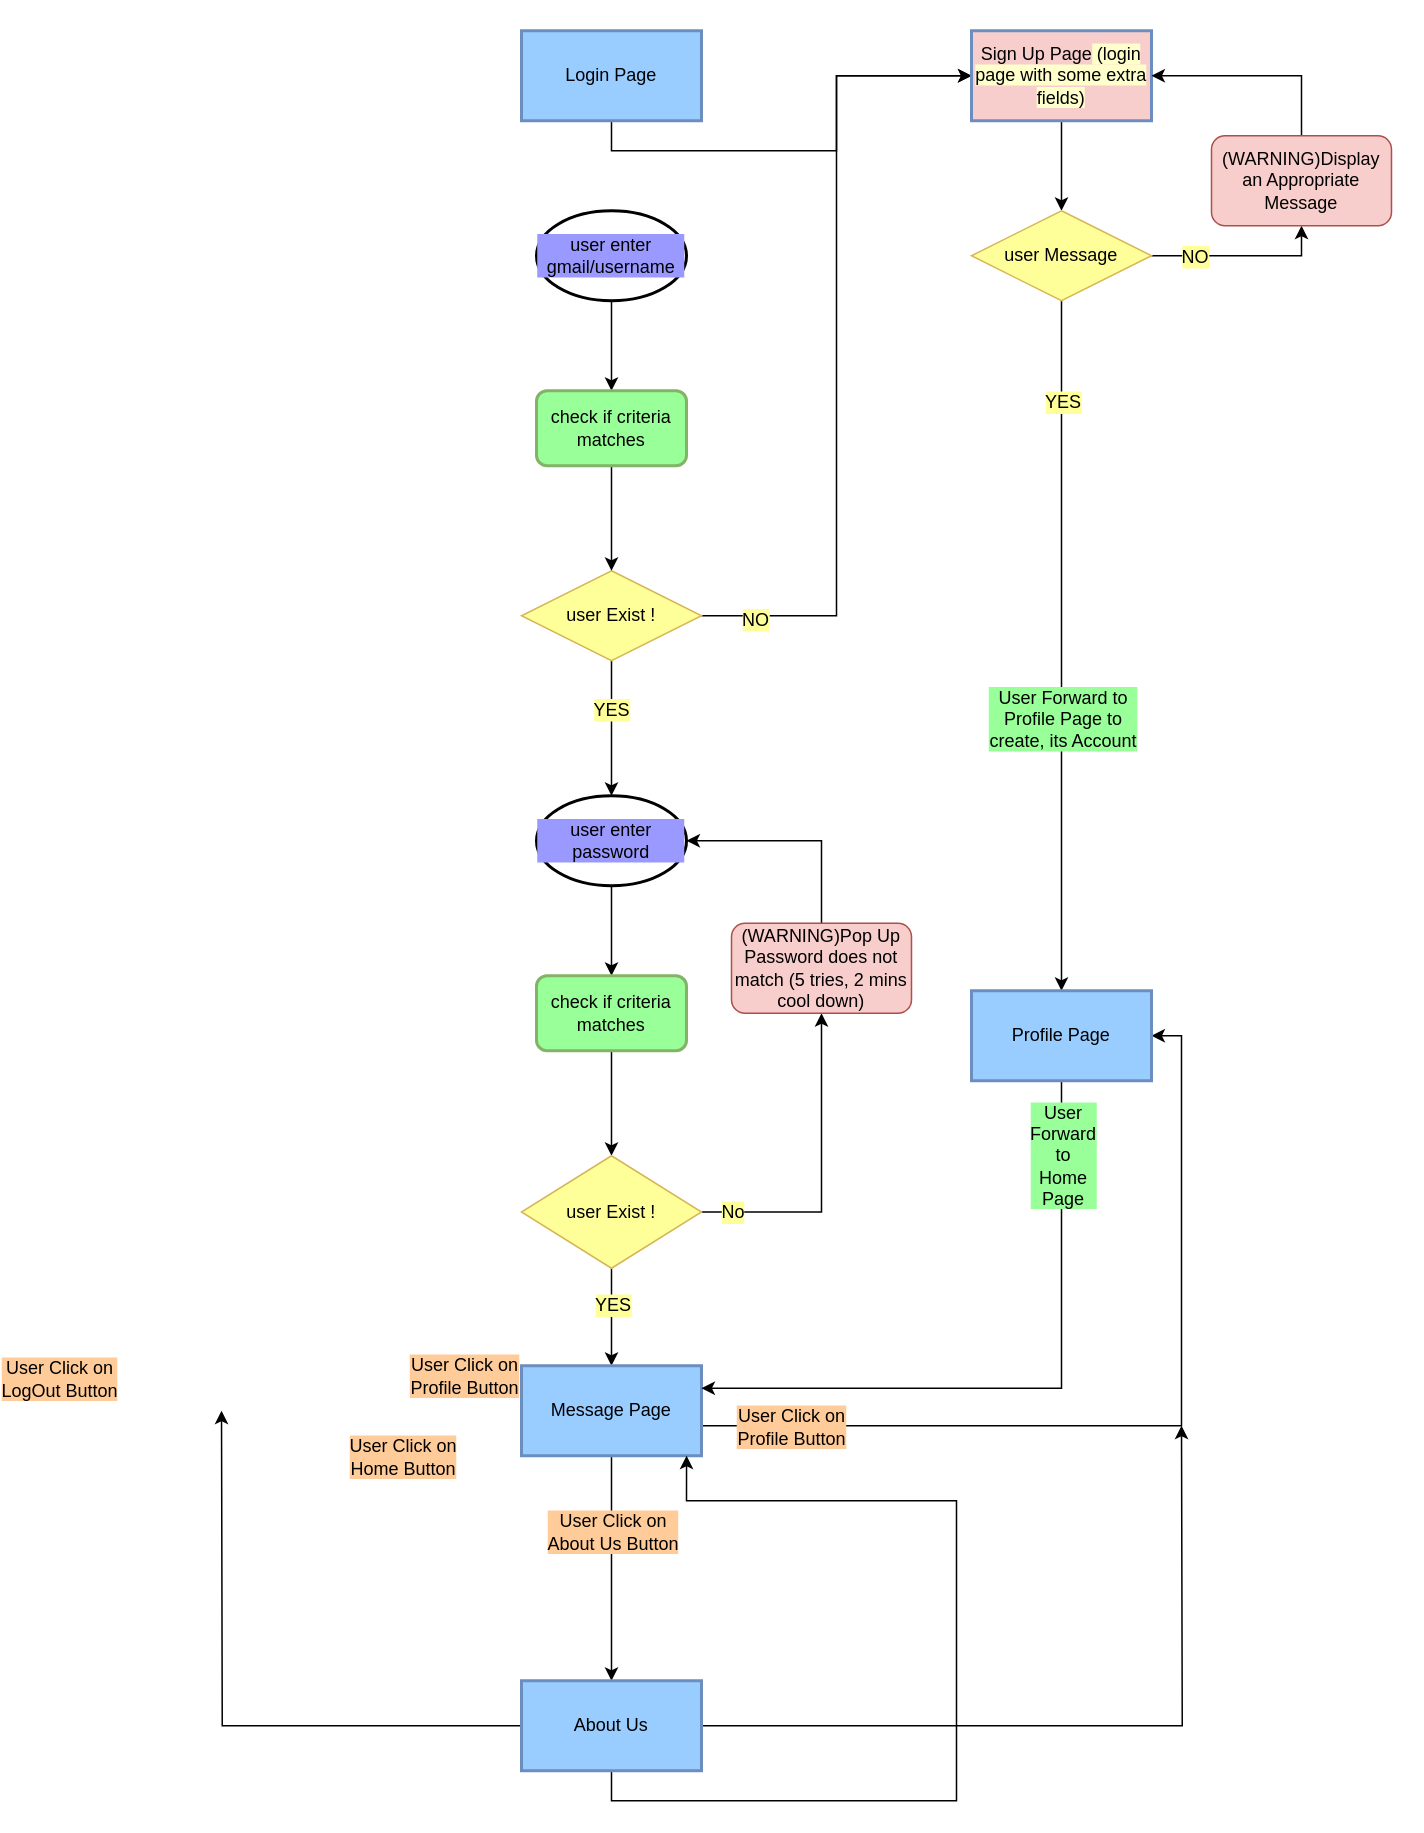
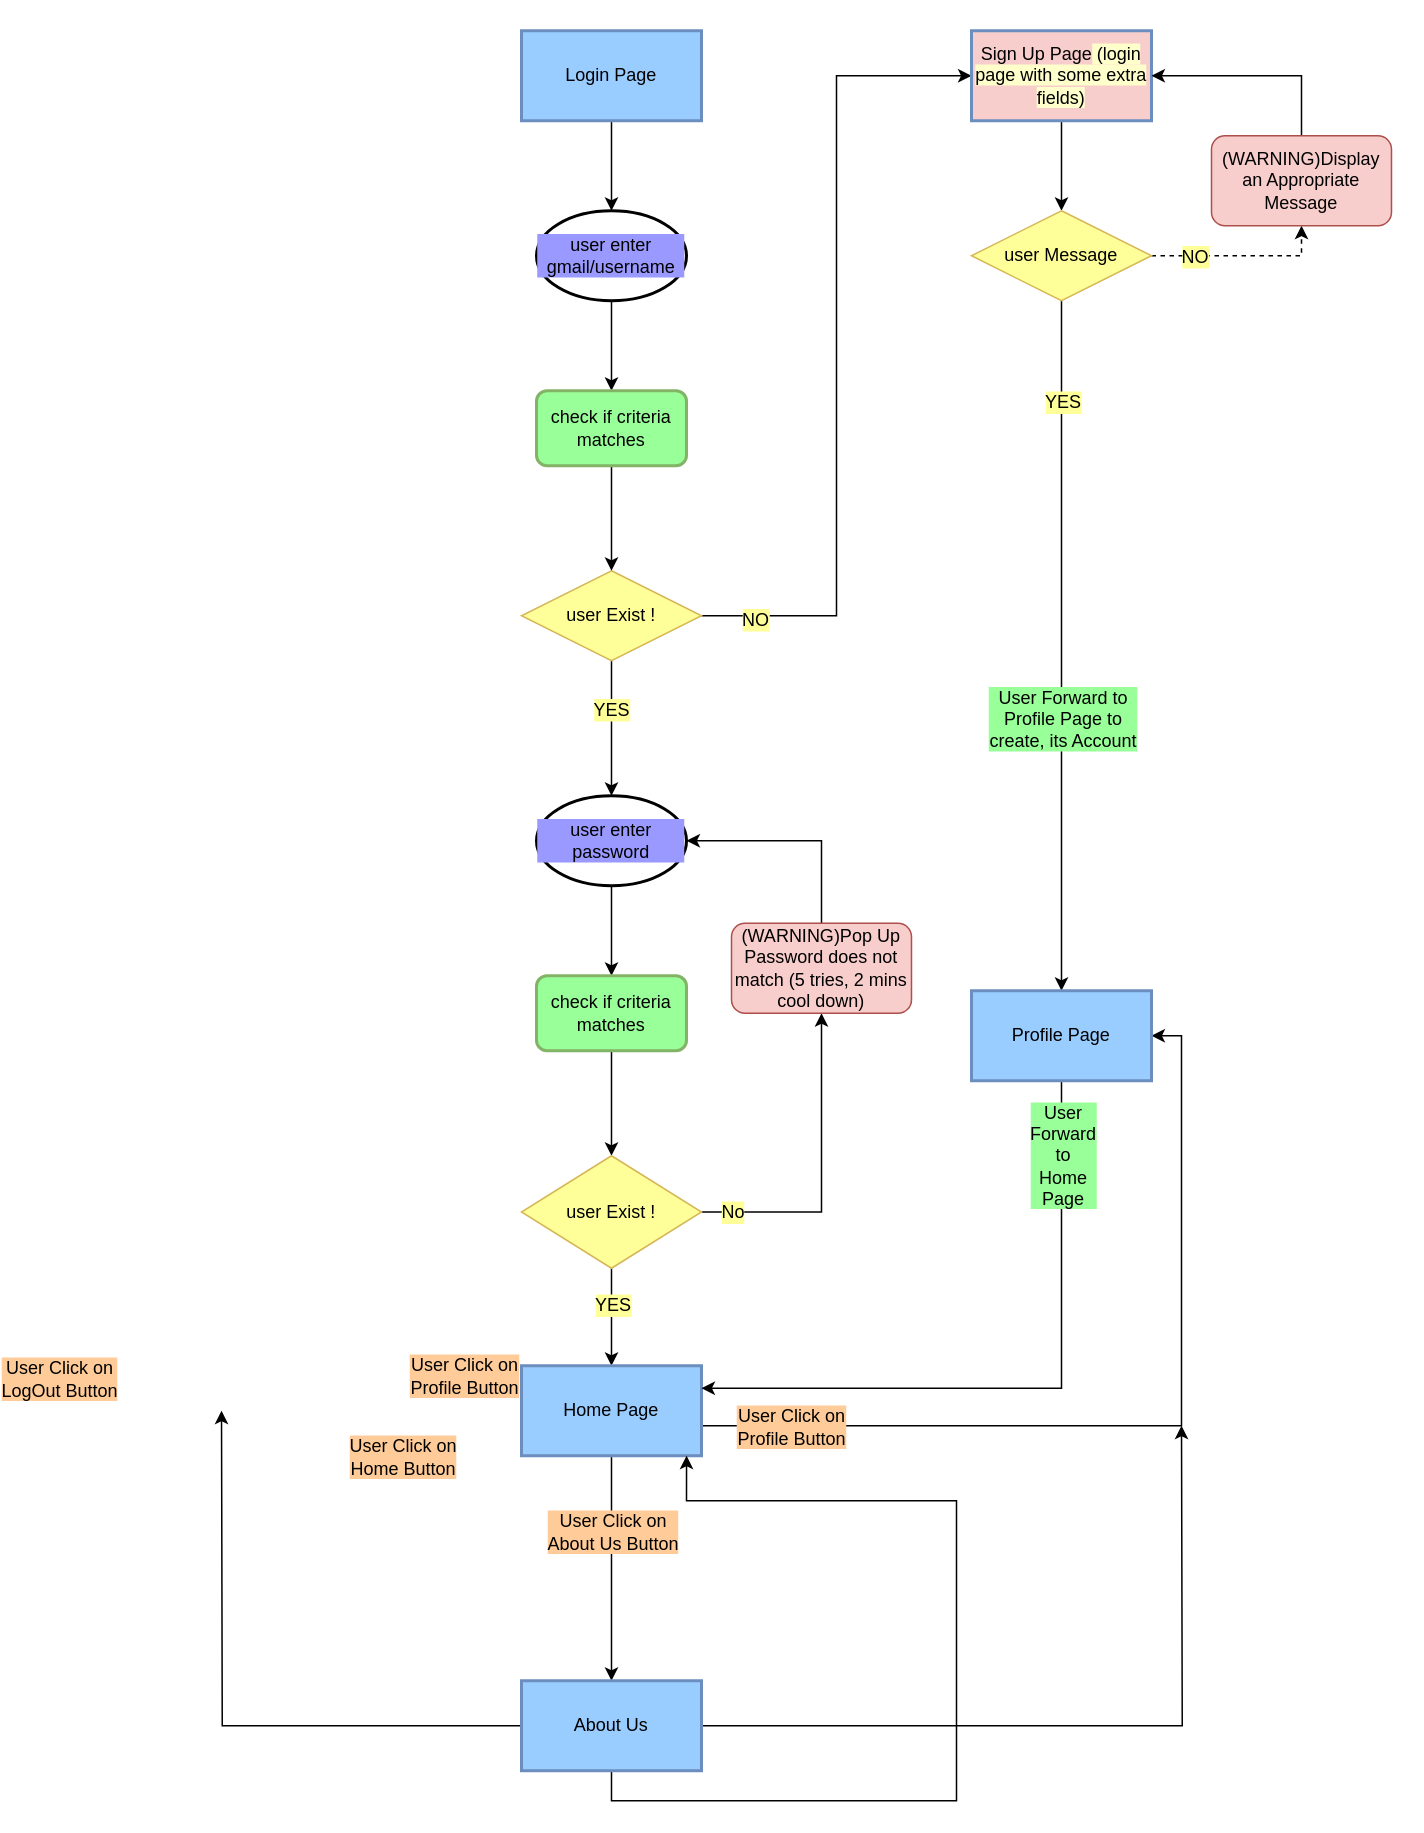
(720, 151) -> (611, 174)
(1264, 256) -> (1264, 256)
(611, 1411) -> (611, 1411)
